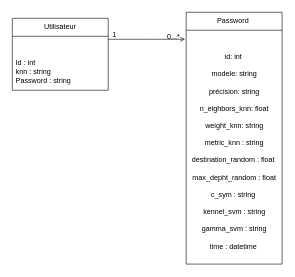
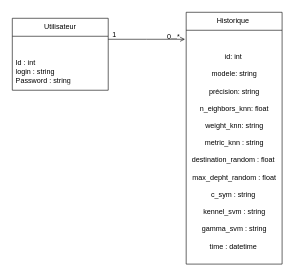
(234, 21) -> (234, 21)
(46, 63) -> (46, 63)
